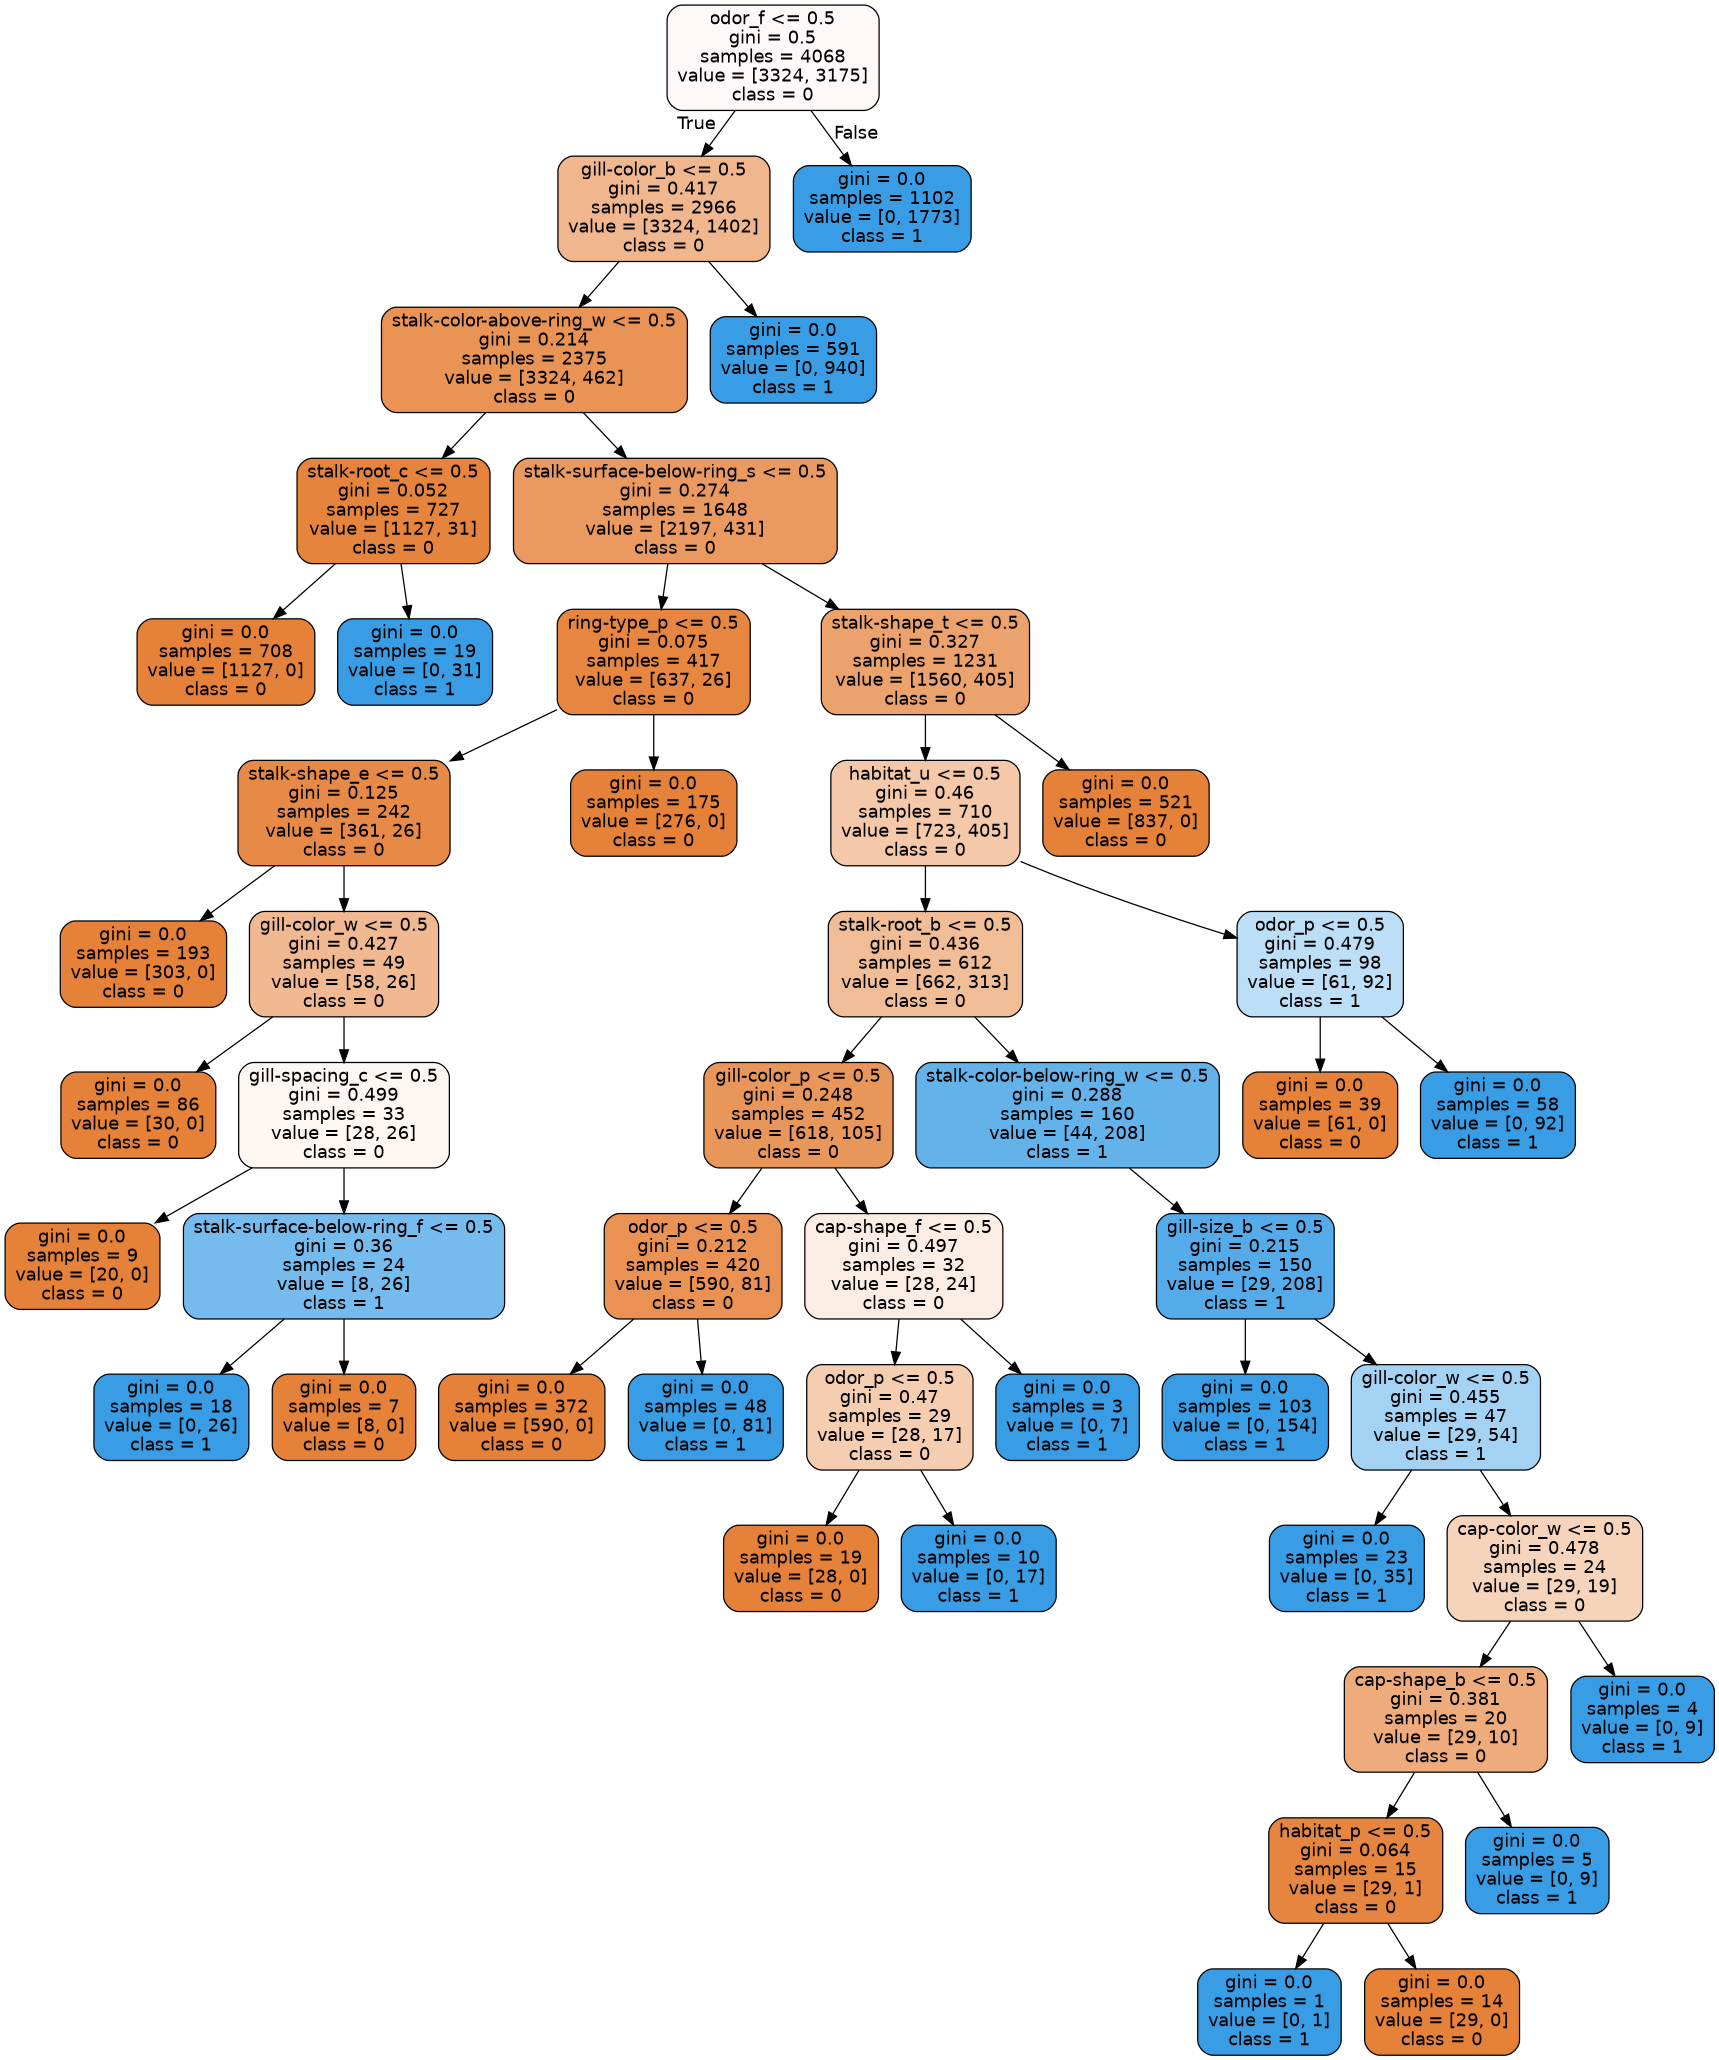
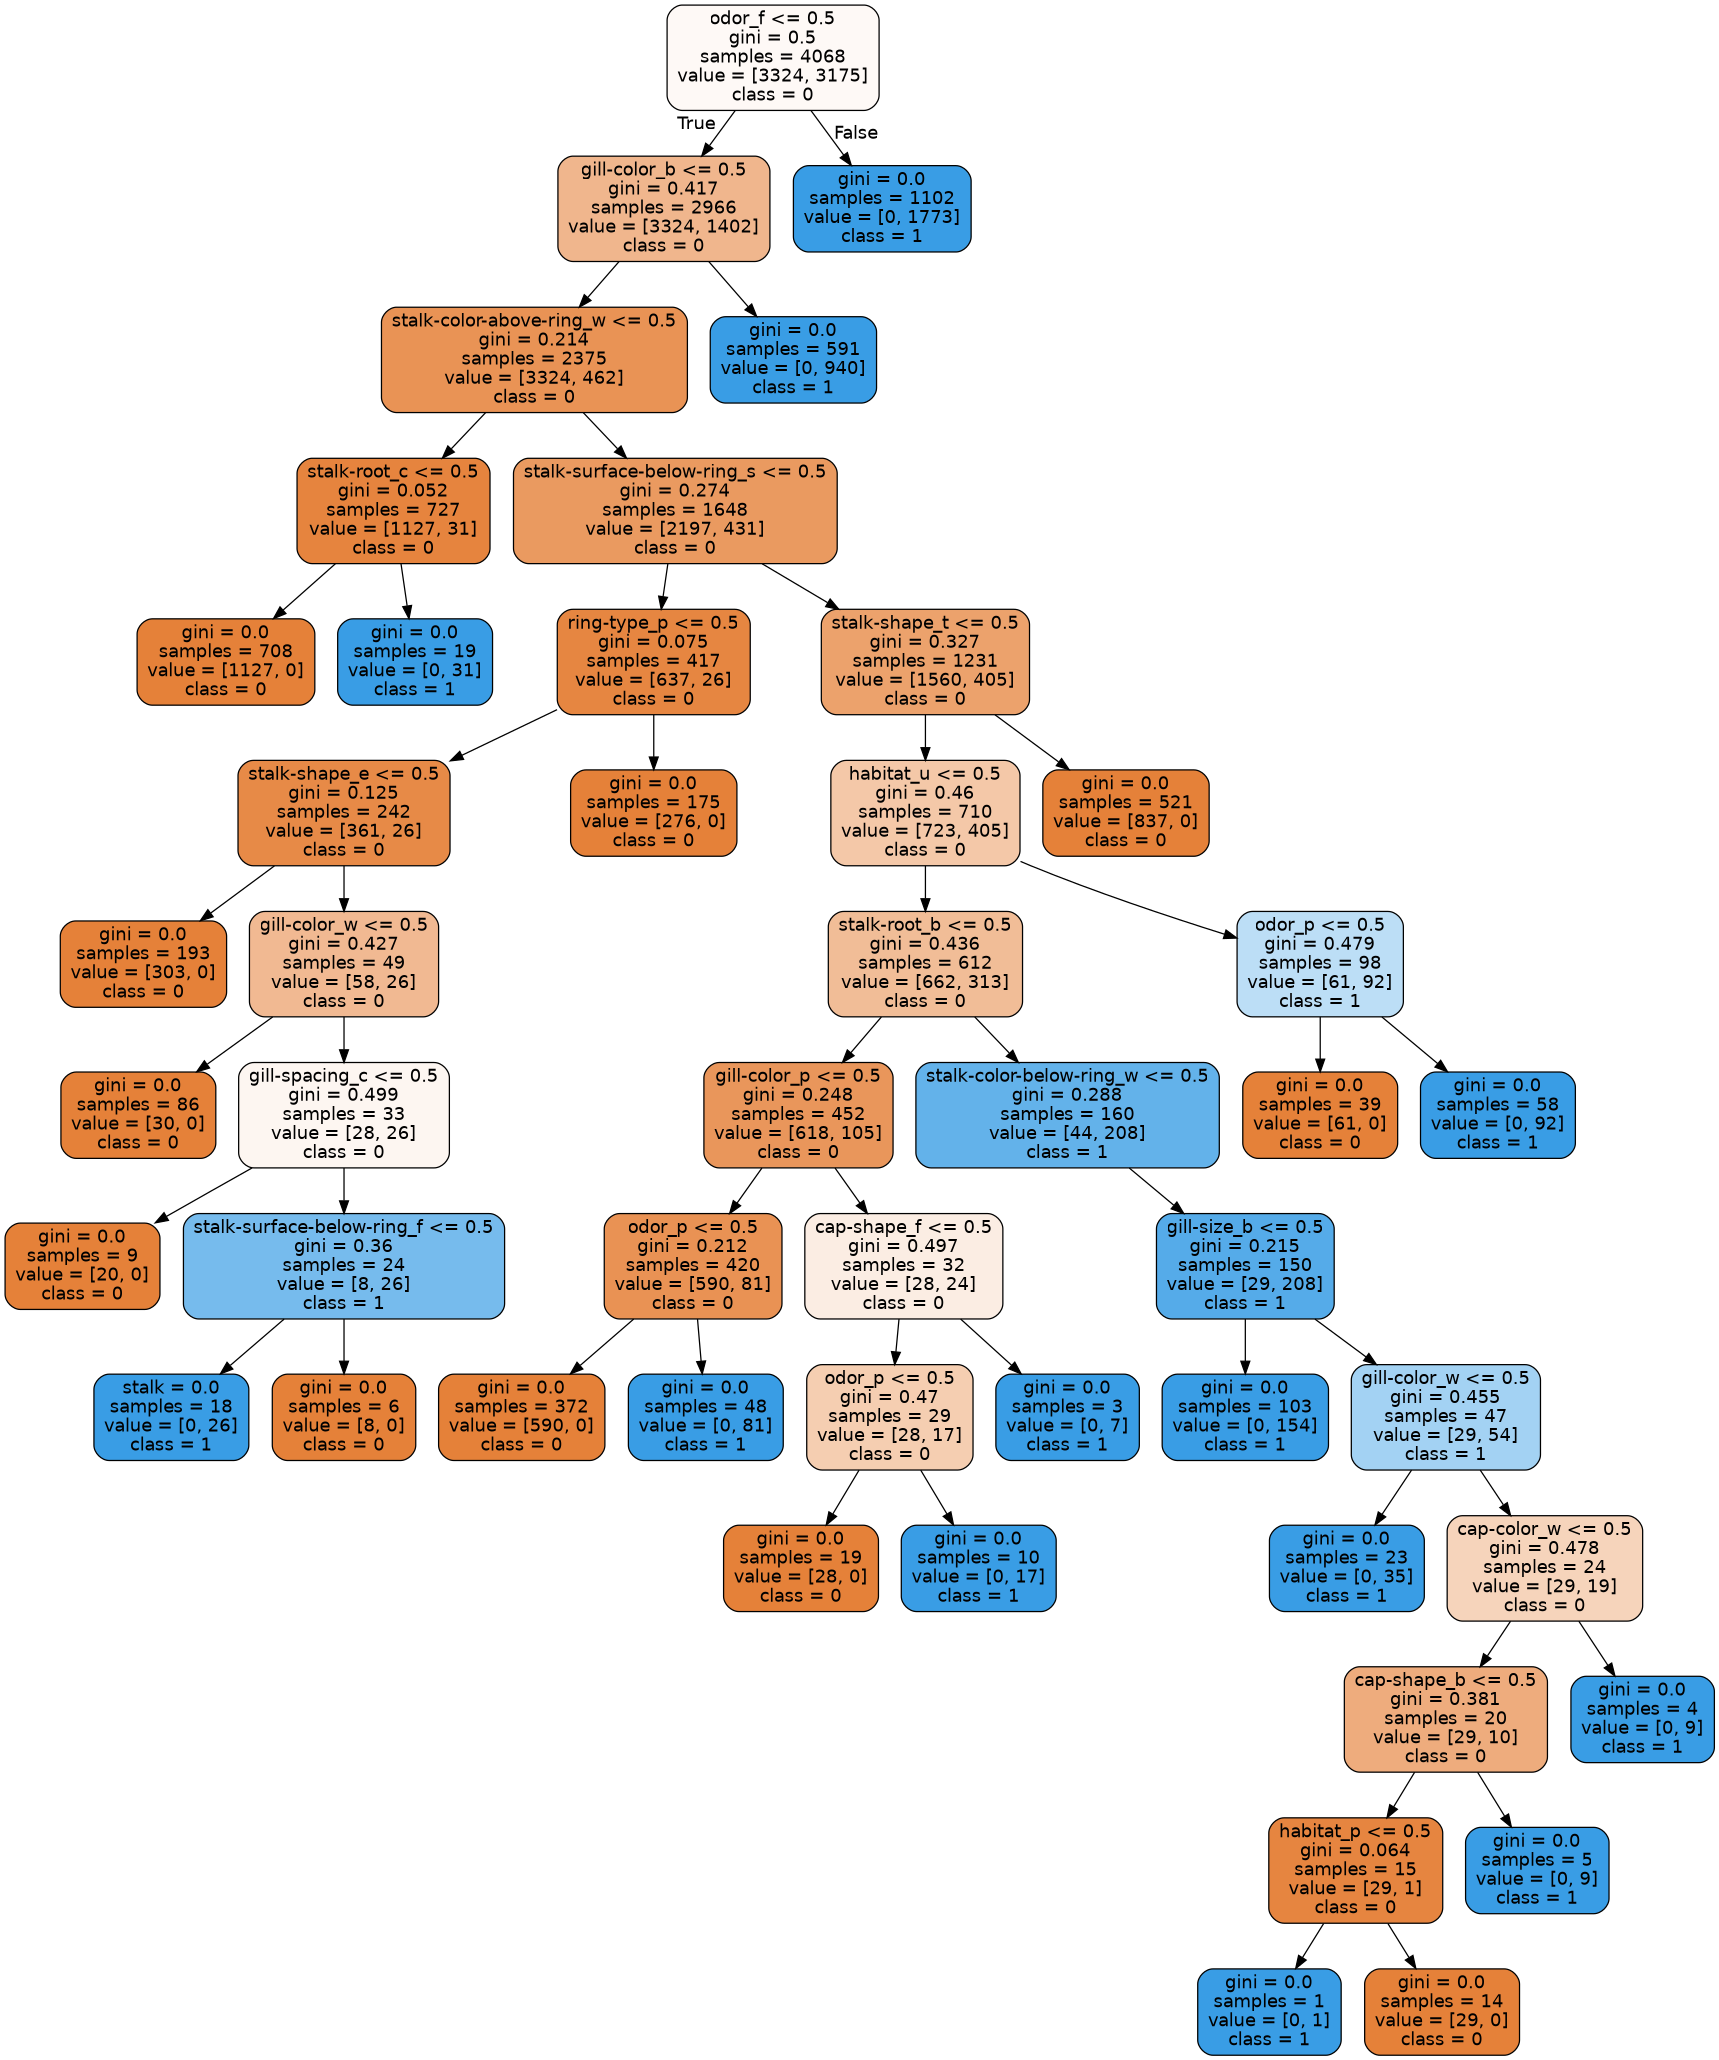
(171, 1417) -> (171, 1417)
(344, 1417) -> (344, 1417)
